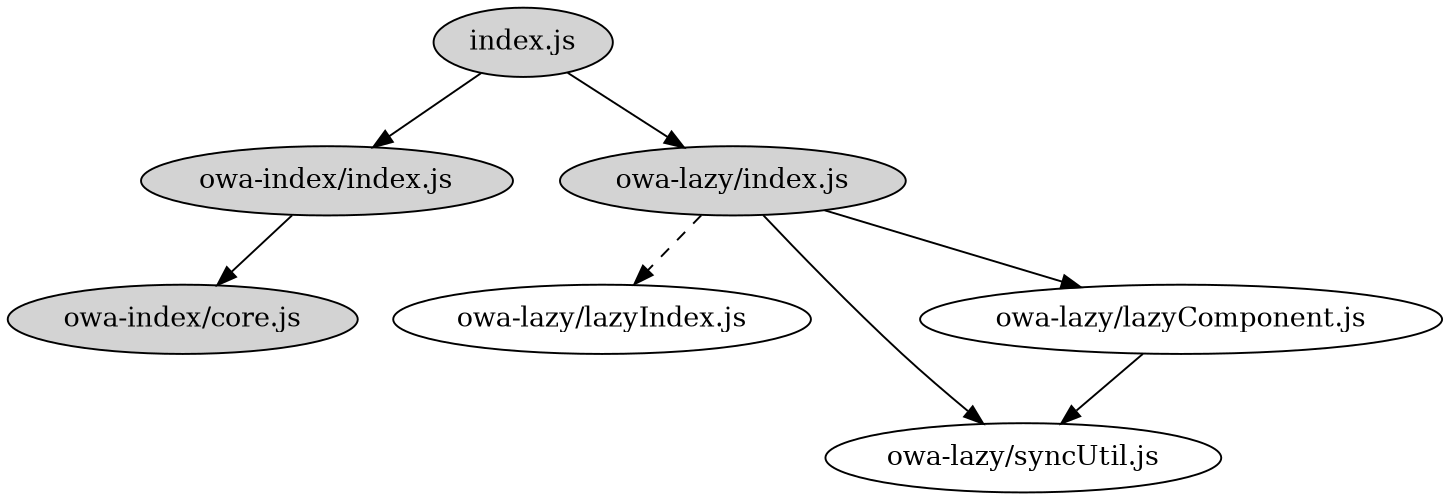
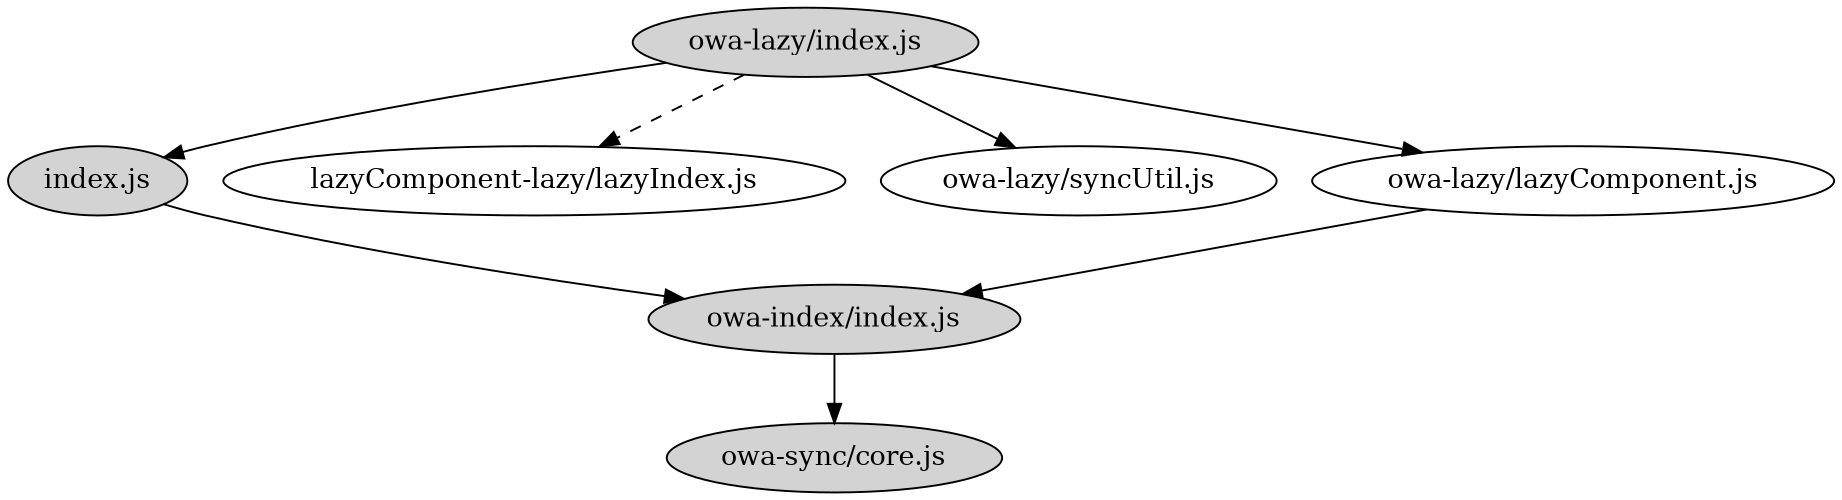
(618, 105) -> (424, 102)
(183, 319) -> (834, 458)
(602, 319) -> (534, 181)
(1110, 382) -> (1204, 250)
